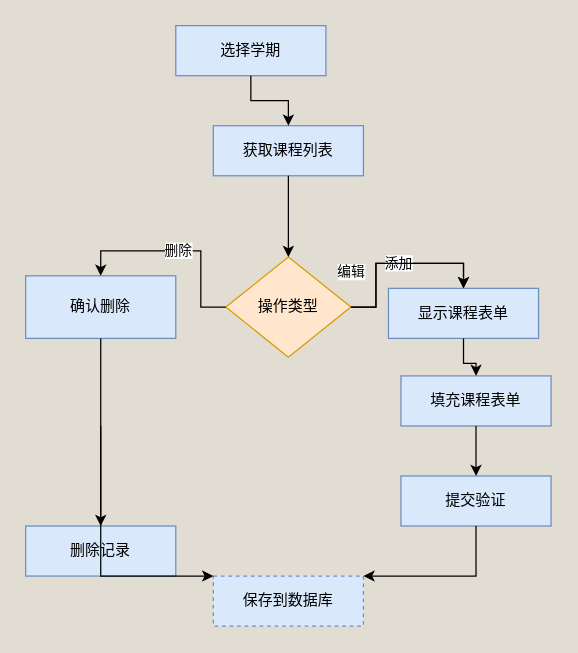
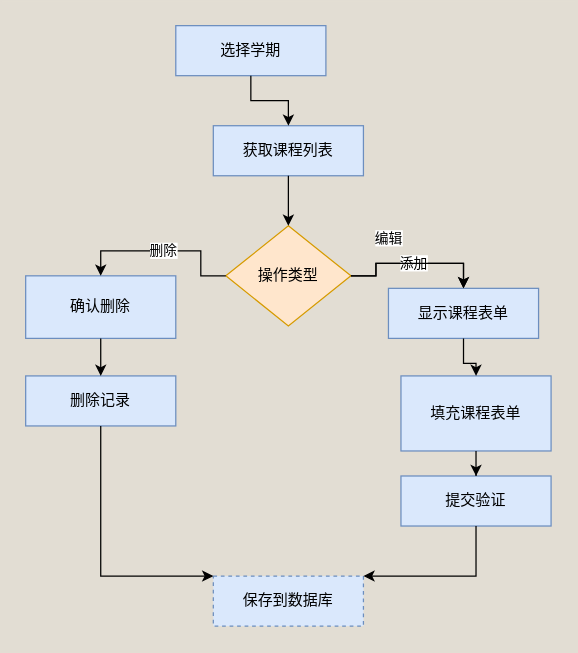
(288, 307) -> (288, 276)
(476, 401) -> (476, 413)
(101, 551) -> (101, 401)
